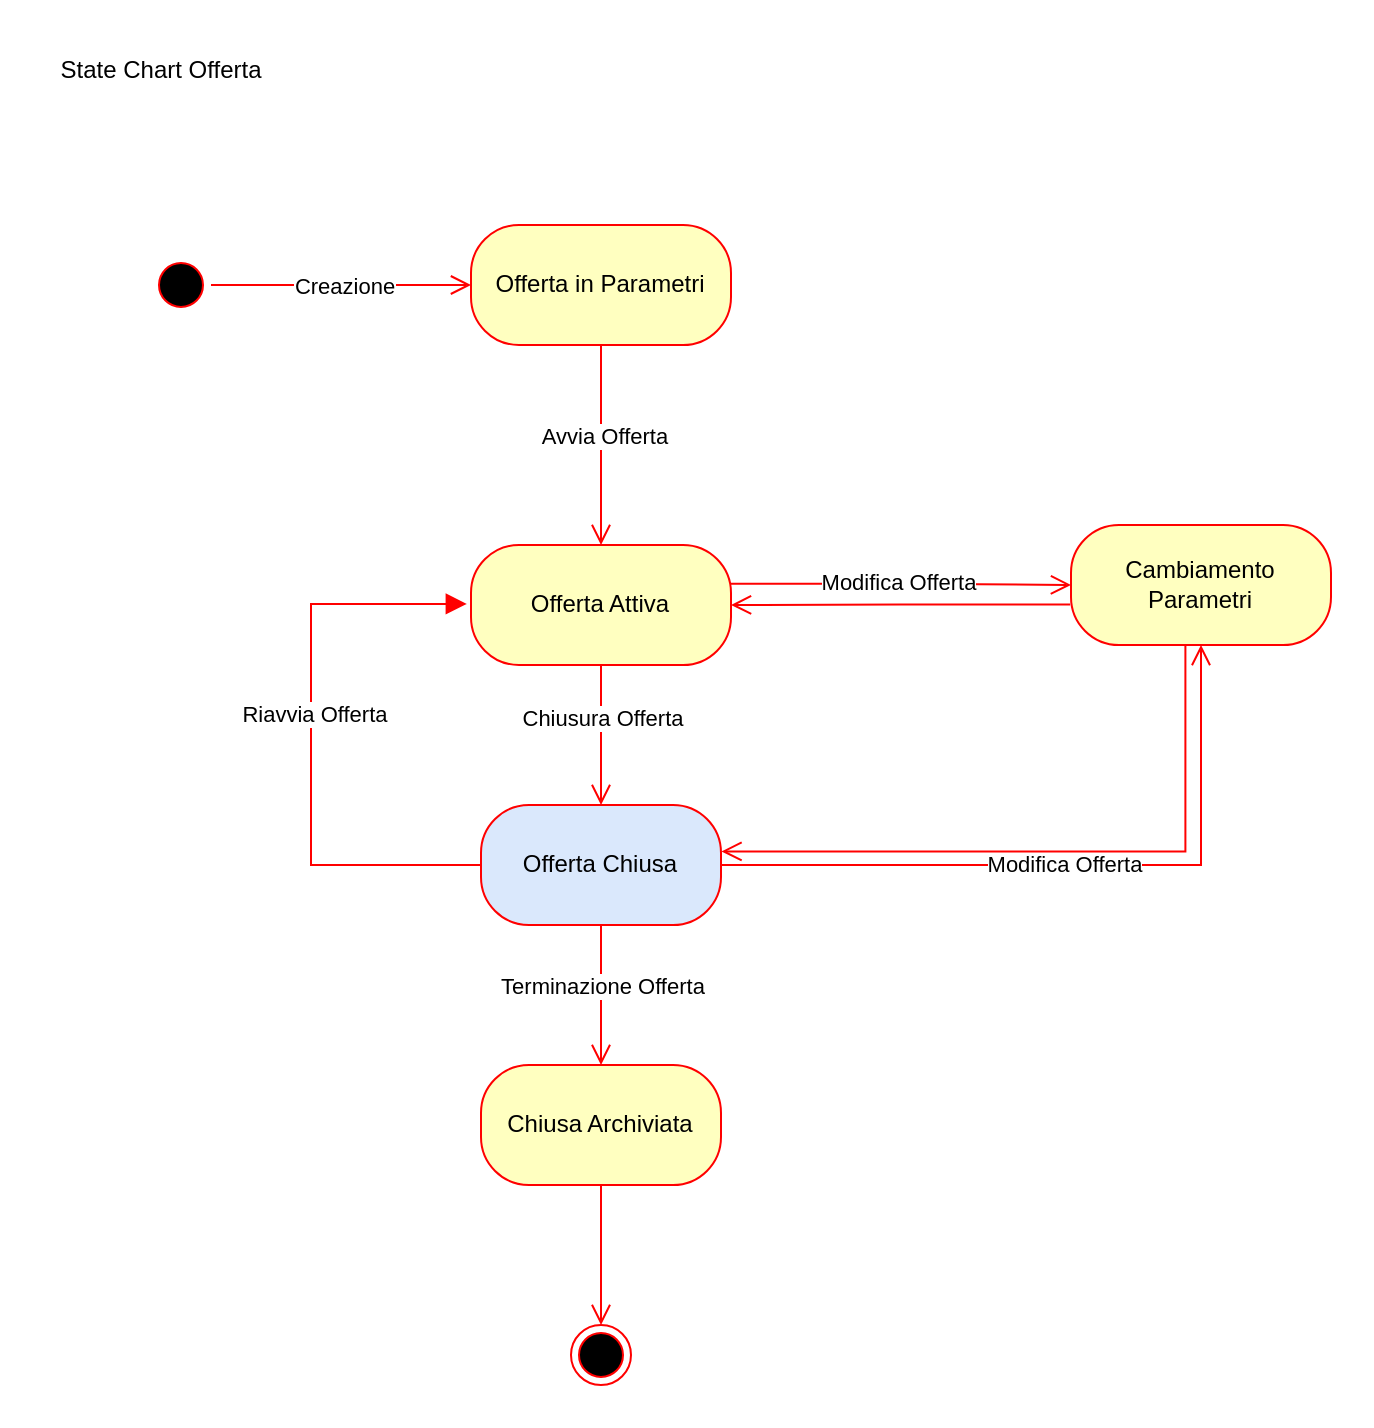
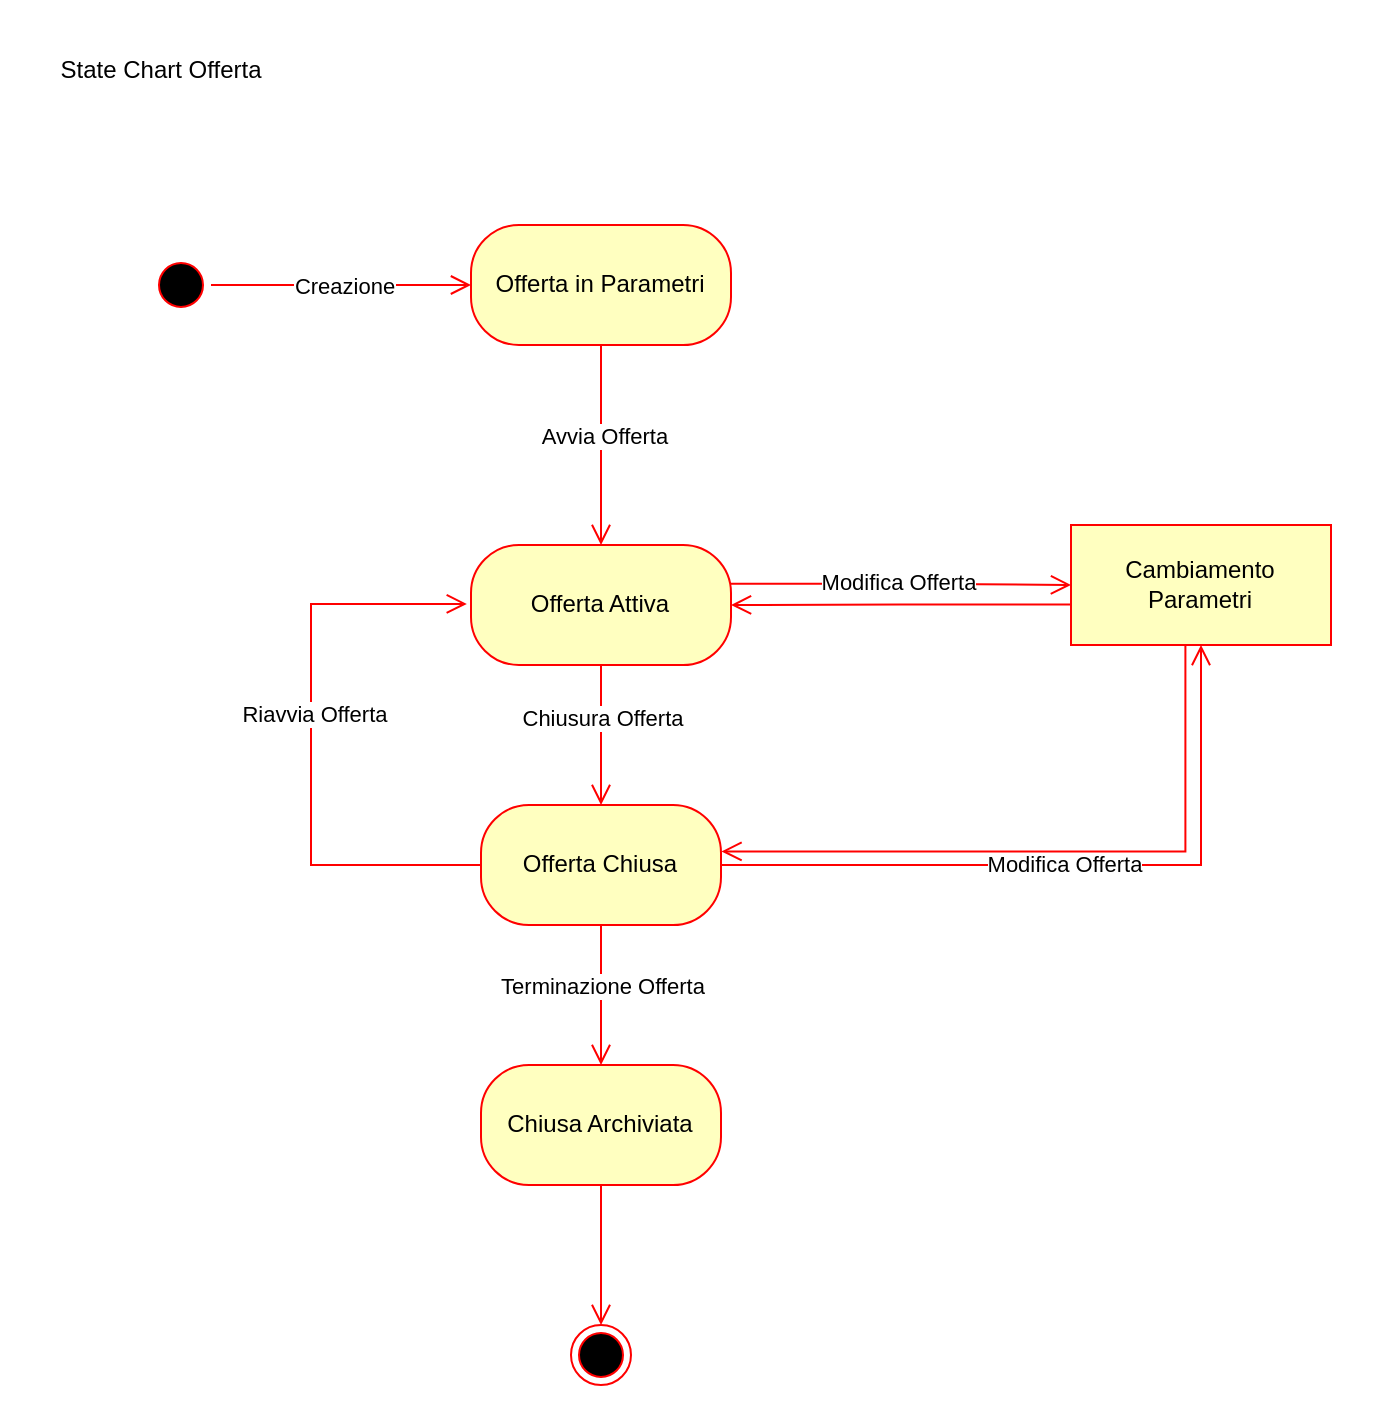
(1201, 585) -> (1201, 585)
(445, 604) -> (452, 604)
(601, 865) -> (601, 865)
